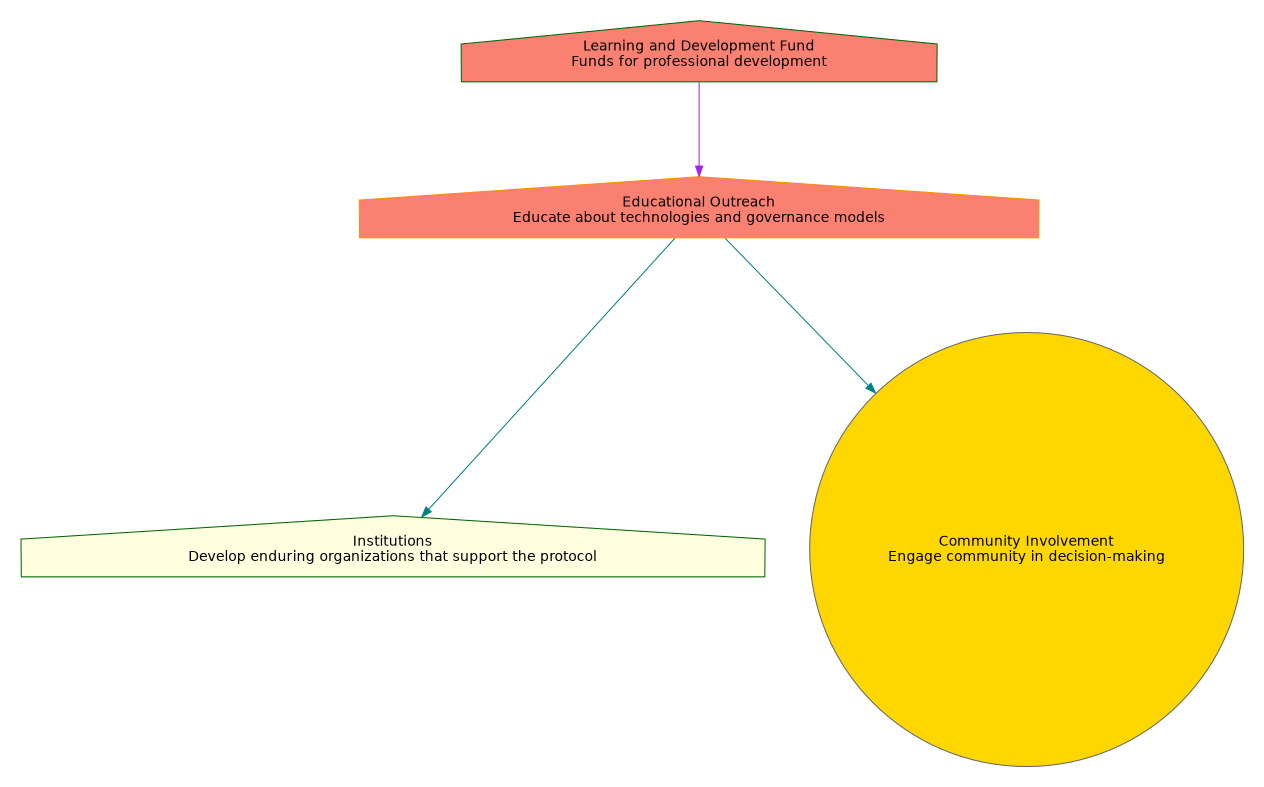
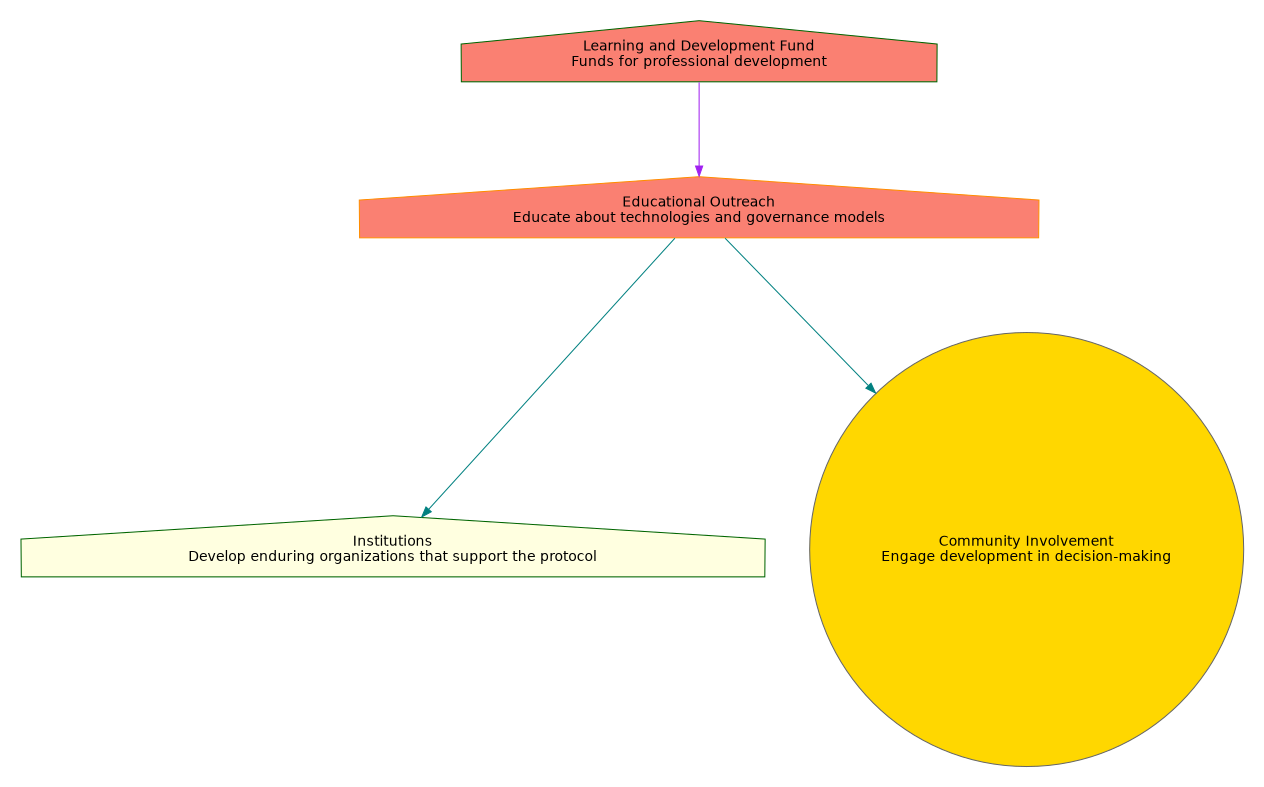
(1027, 550) -> (1027, 550)
